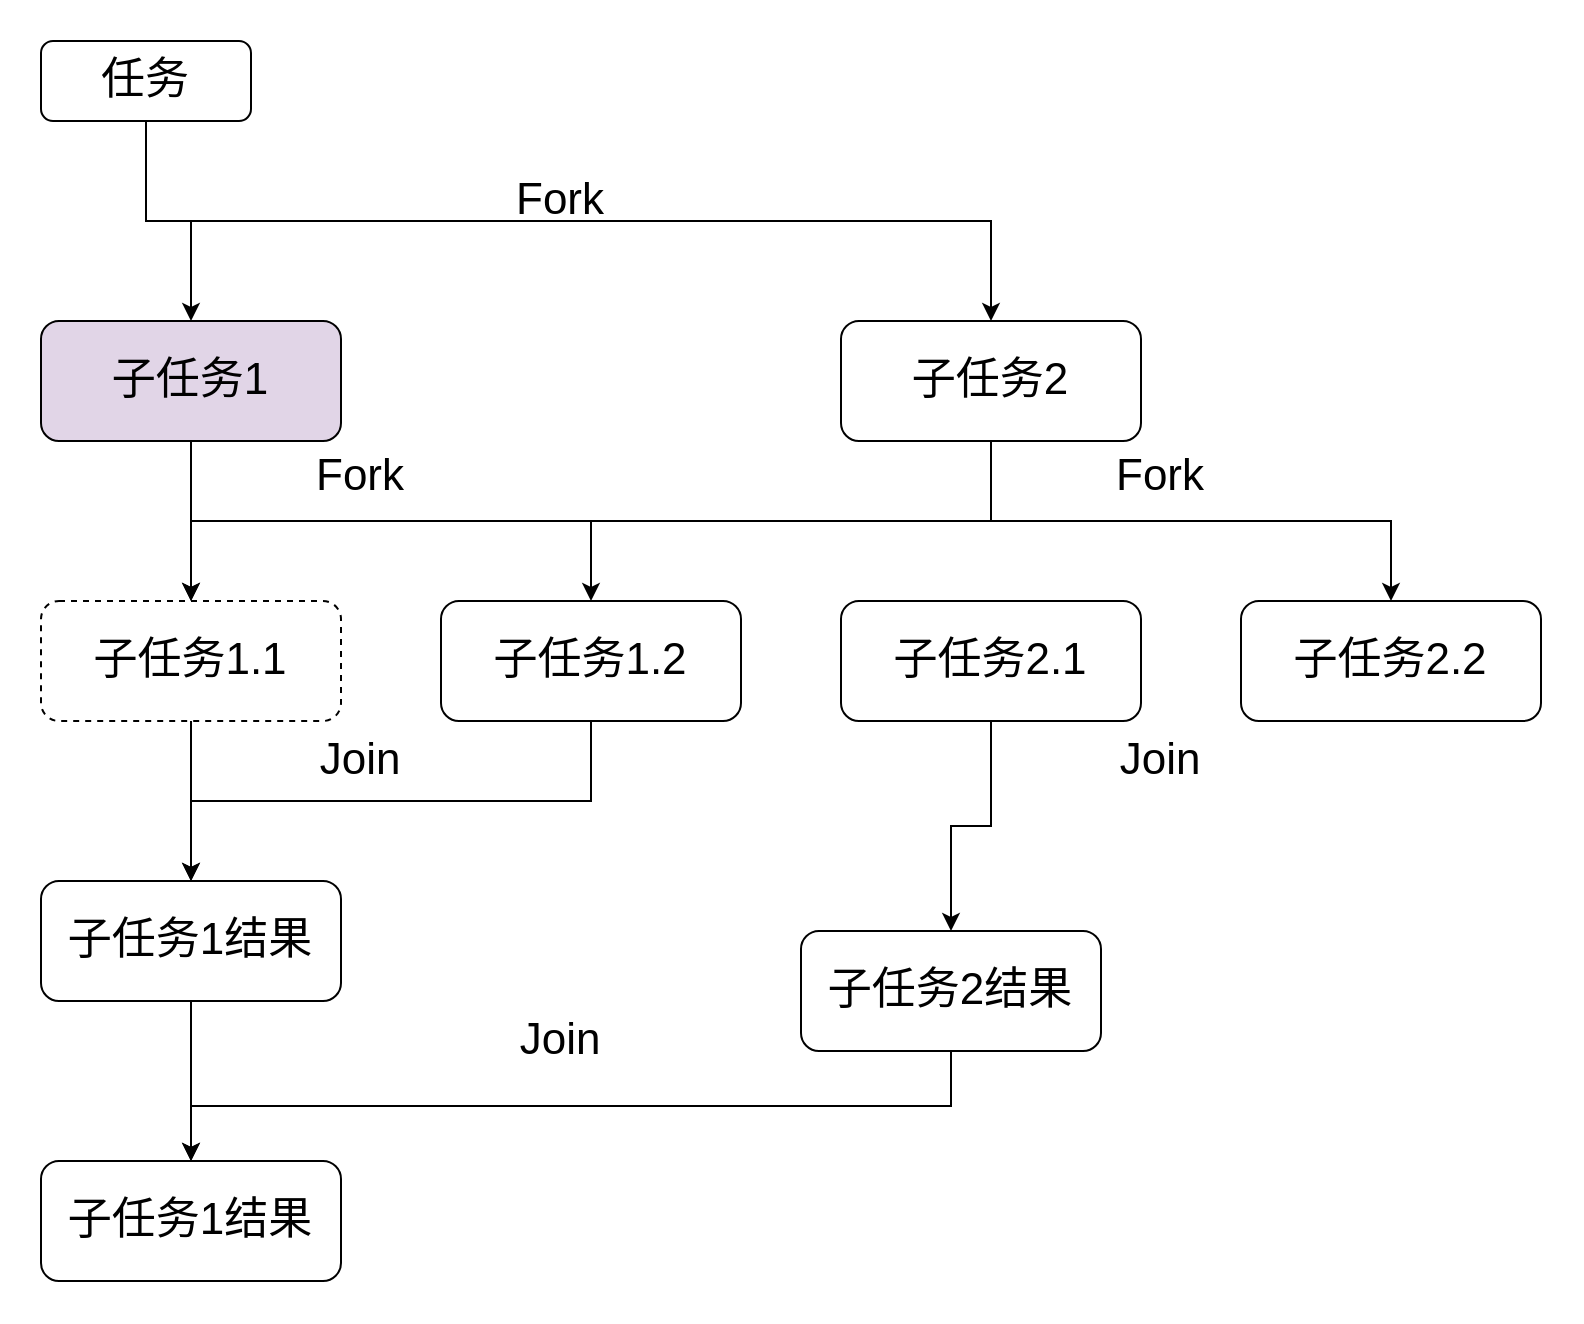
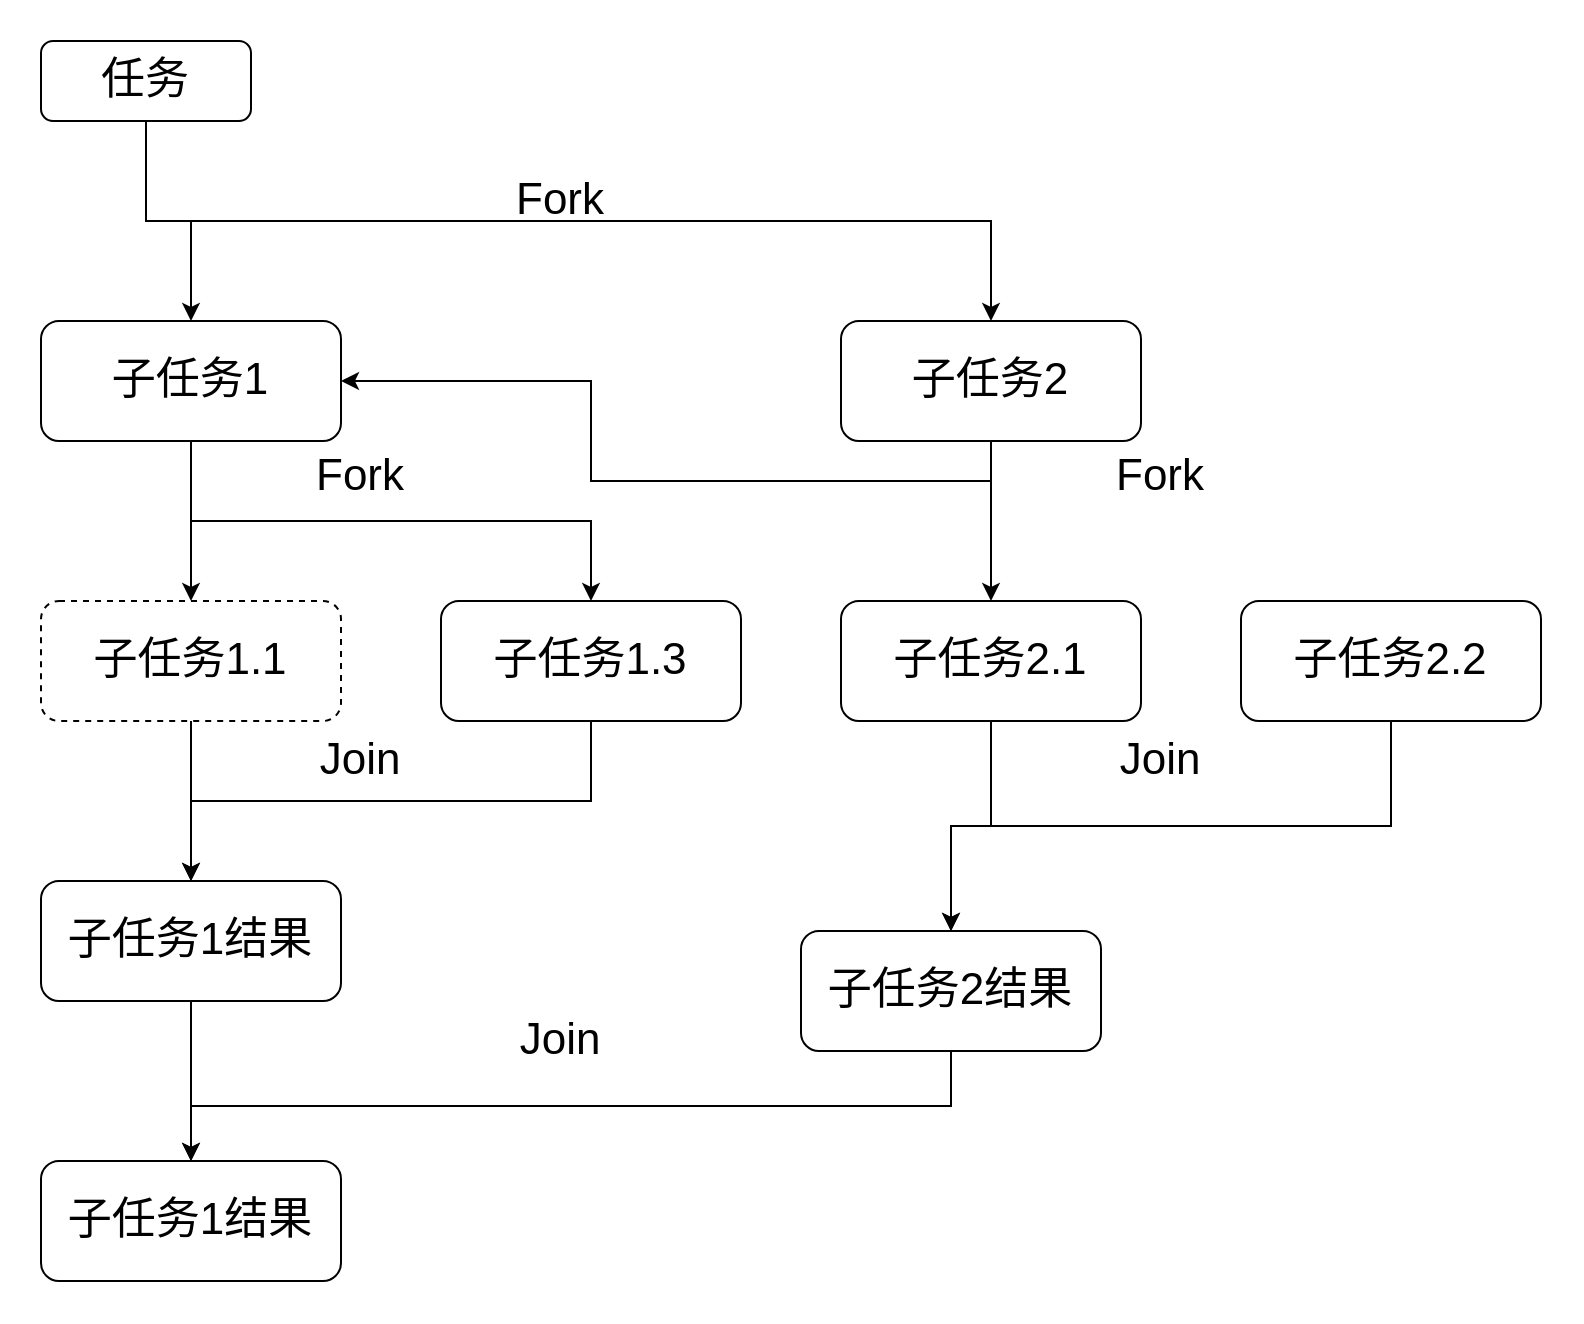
(191, 381) -> (191, 381)
(792, 521) -> (991, 556)
(1226, 521) -> (621, 481)
(591, 661) -> (591, 661)
none -> (1246, 826)
